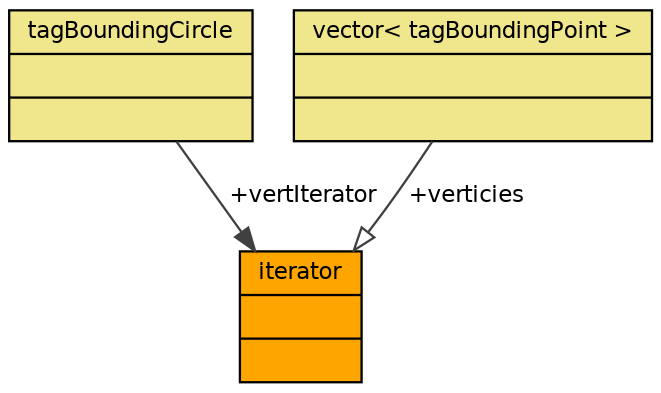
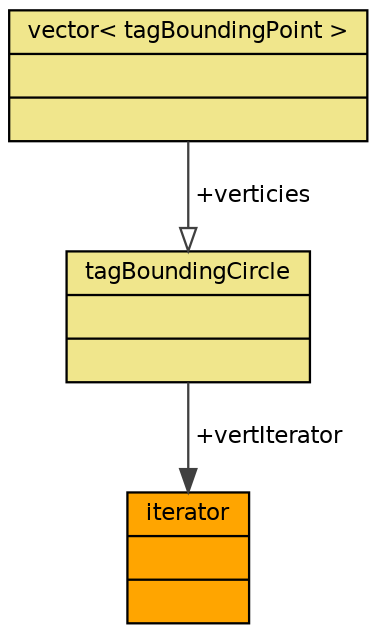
(401, 187) -> (188, 185)
